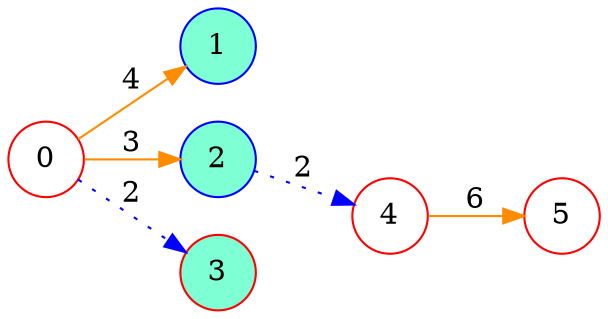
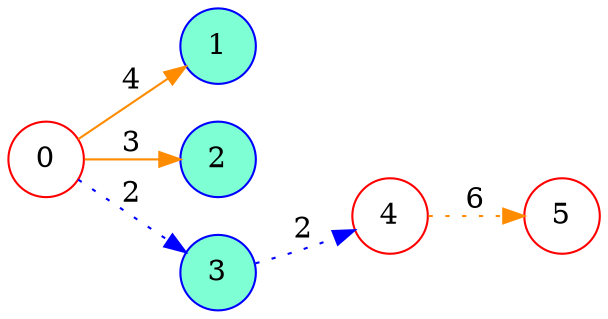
(294, 184) -> (295, 252)
(466, 216) -> (466, 216)
(218, 273) -> (218, 273)
